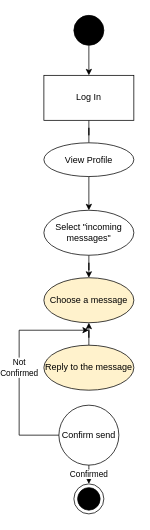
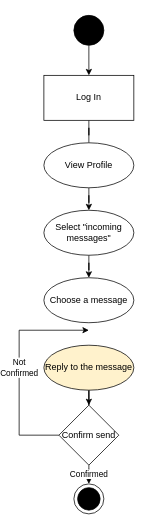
(89, 160) -> (89, 165)
(89, 300) -> (89, 300)
(89, 335) -> (89, 400)
(89, 435) -> (89, 435)
